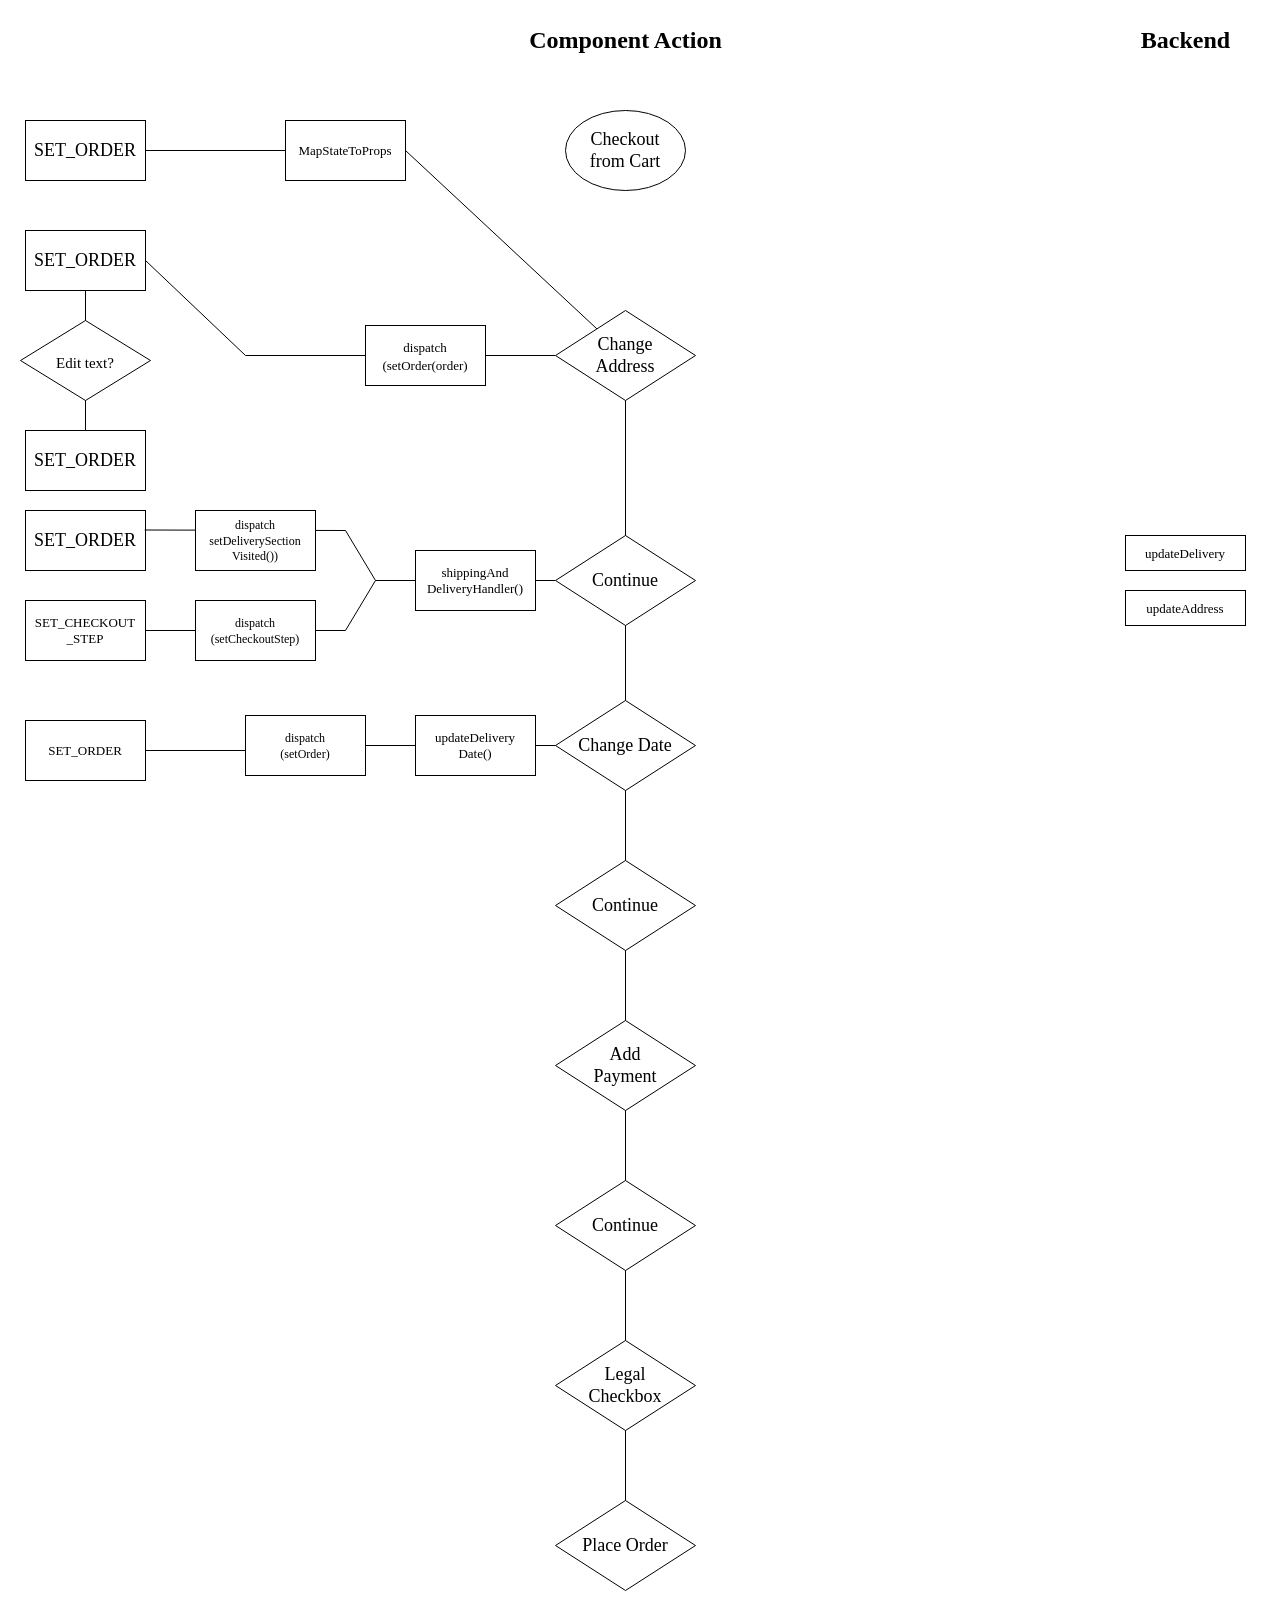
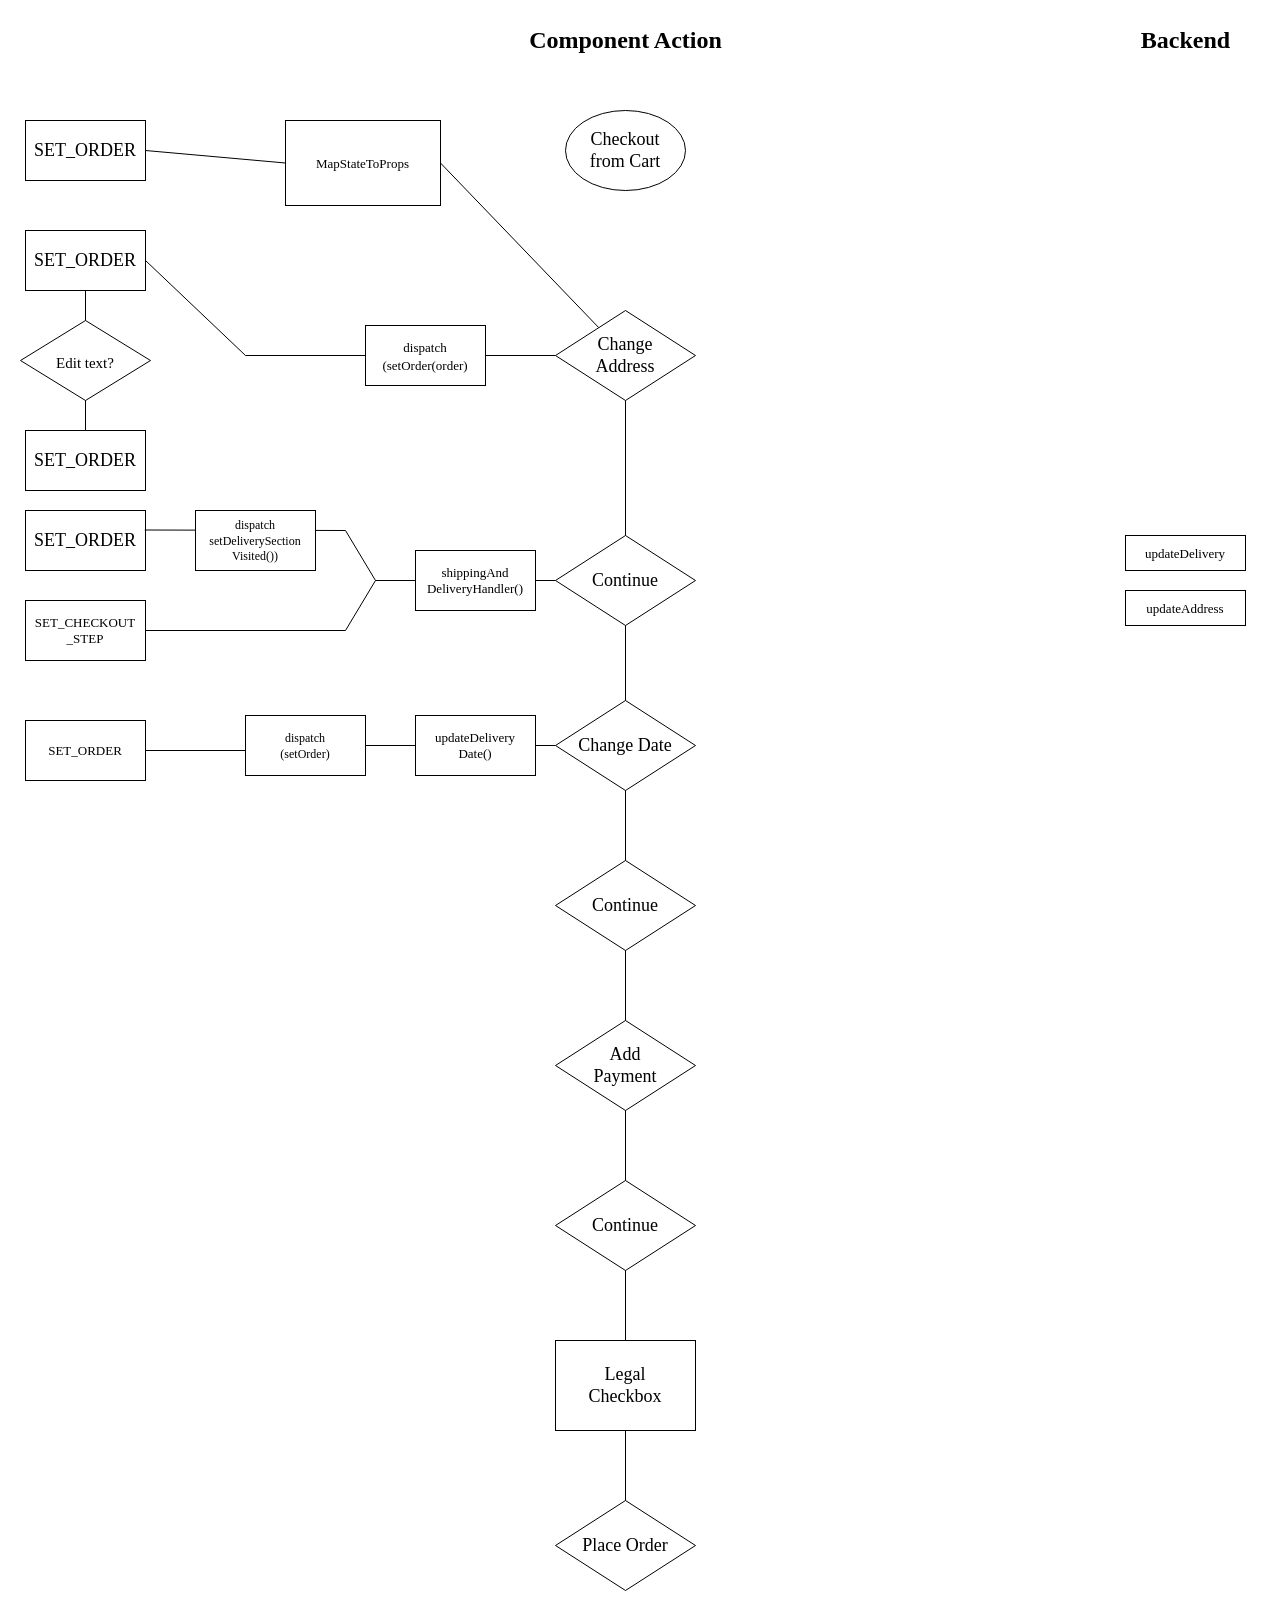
(346, 151) -> (363, 163)
(256, 631) -> none
(626, 1386) -> (626, 1386)
